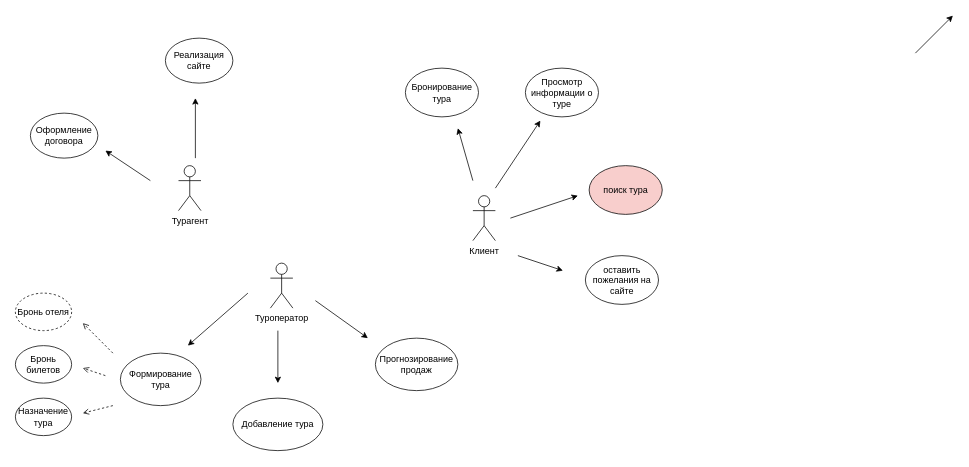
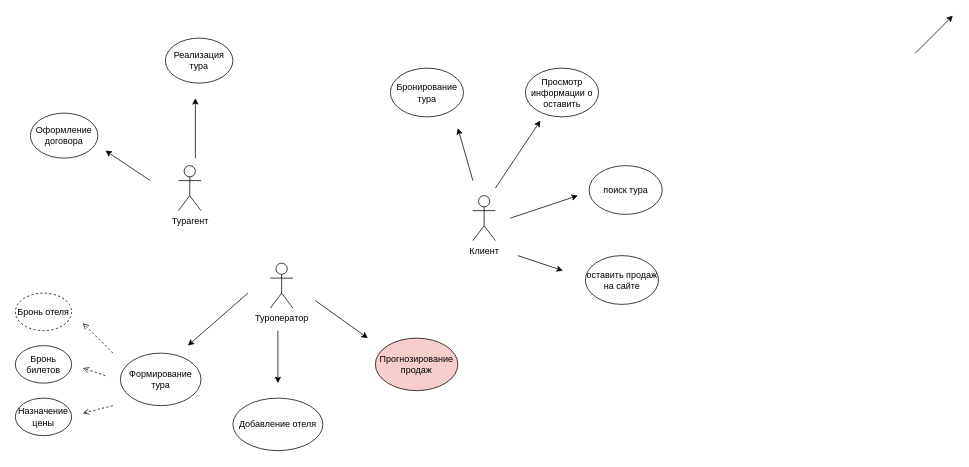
(199, 60) -> (199, 60)
(442, 92) -> (427, 92)
(562, 93) -> (562, 93)
(626, 190) -> (626, 190)
(622, 280) -> (622, 280)
(417, 364) -> (417, 364)
(44, 417) -> (44, 417)
(278, 424) -> (278, 424)
